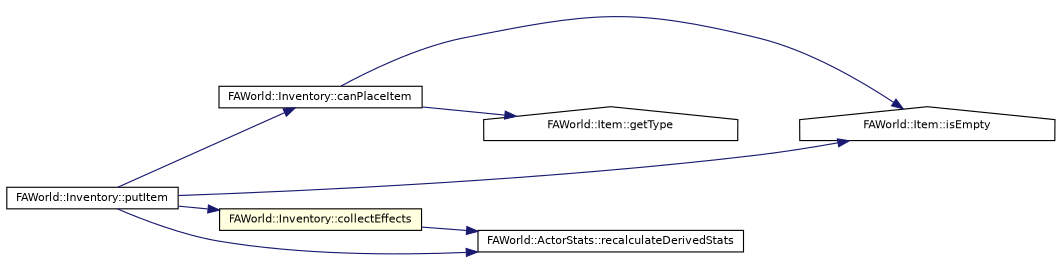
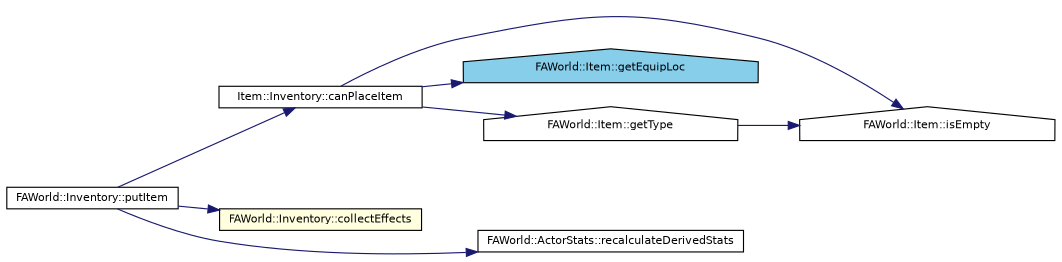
none -> (611, 68)
(321, 97) -> (321, 97)
(509, 178) -> (763, 125)
(444, 229) -> none
